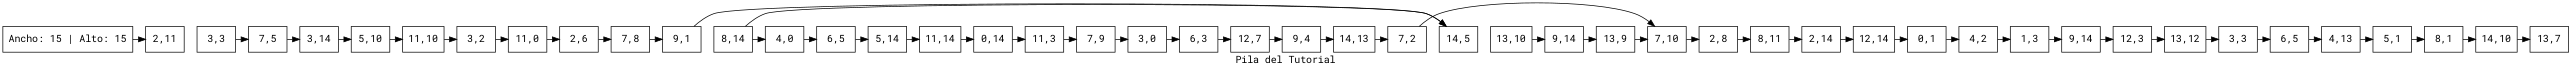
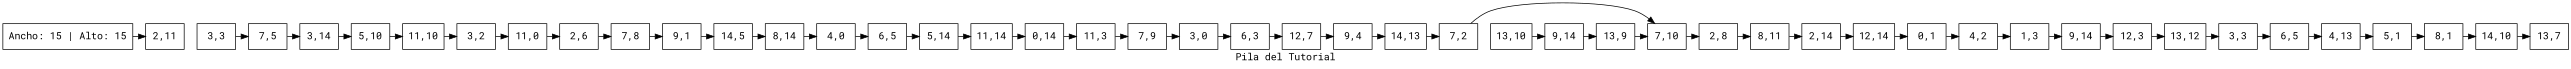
(1092, 5) -> (755, 37)
